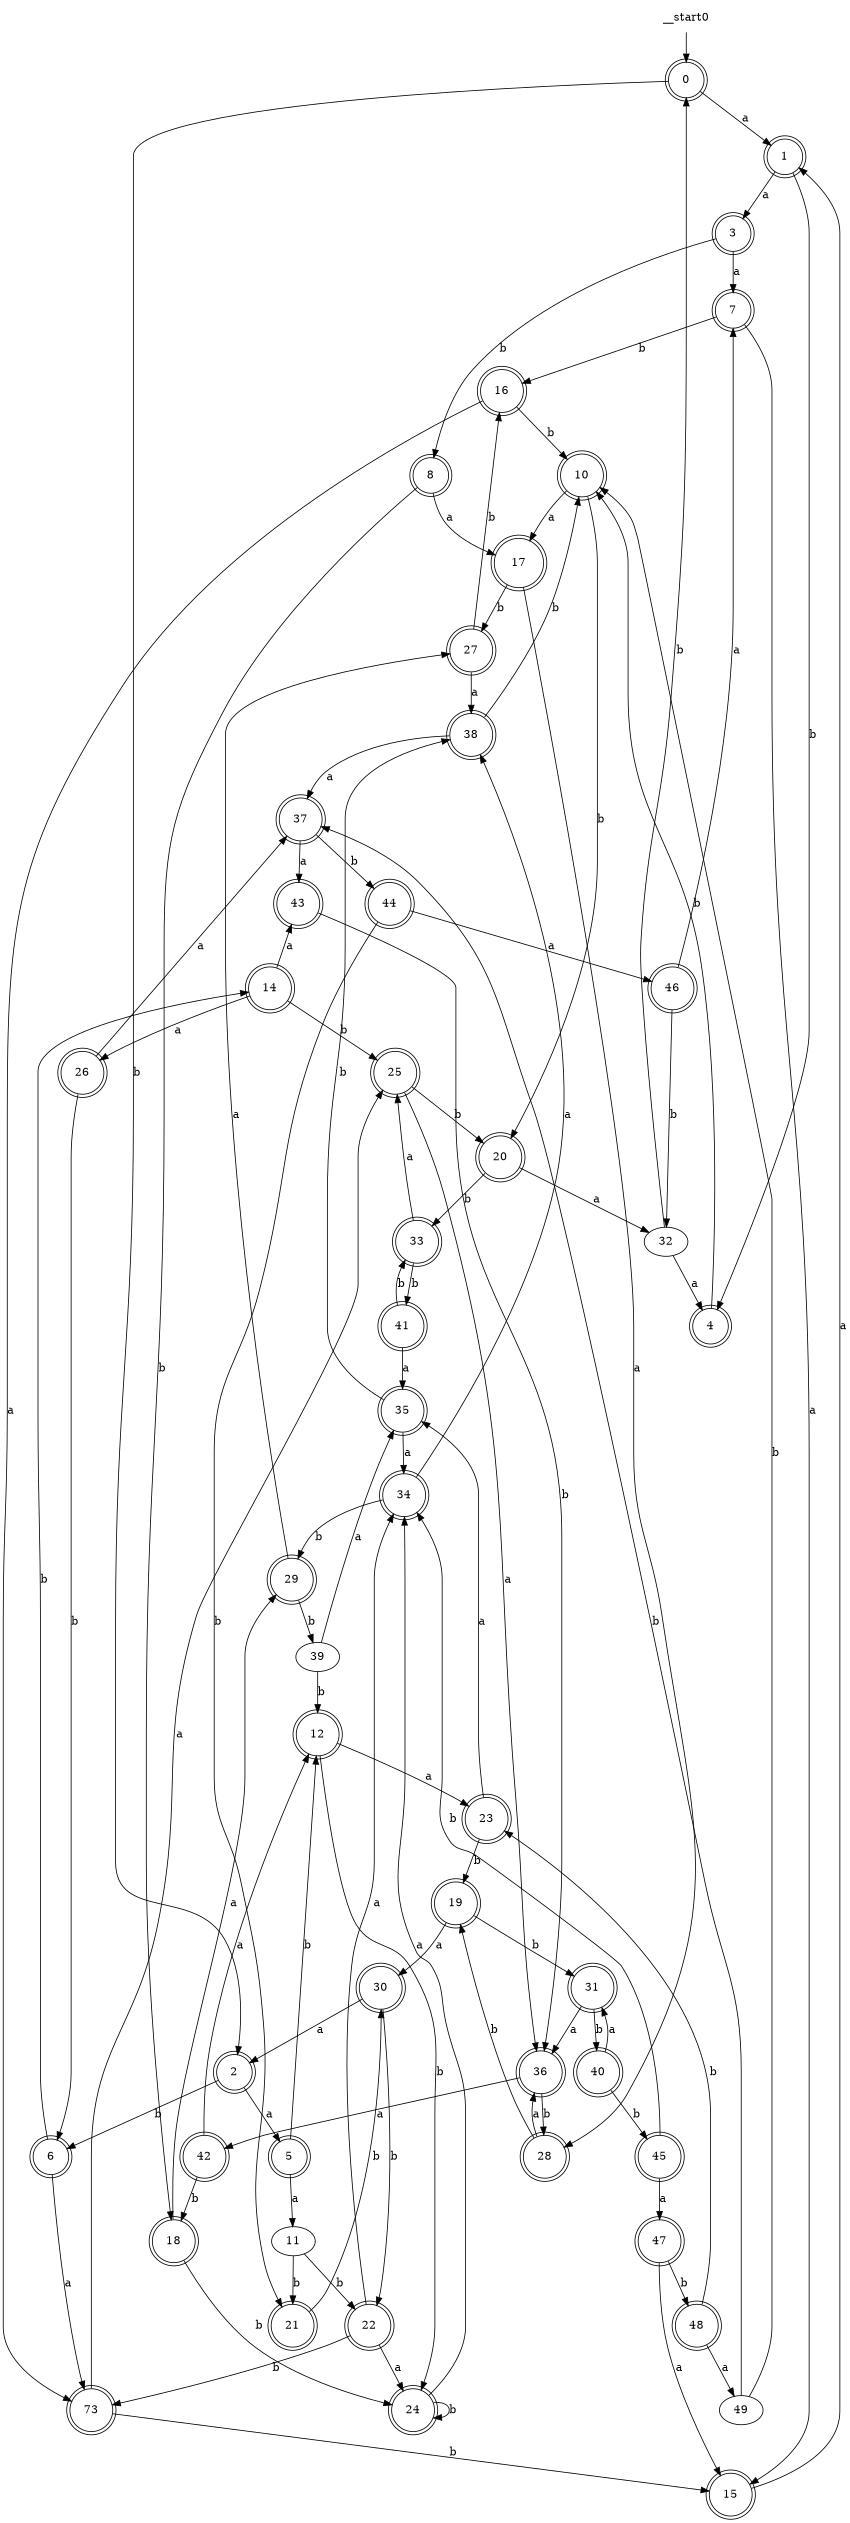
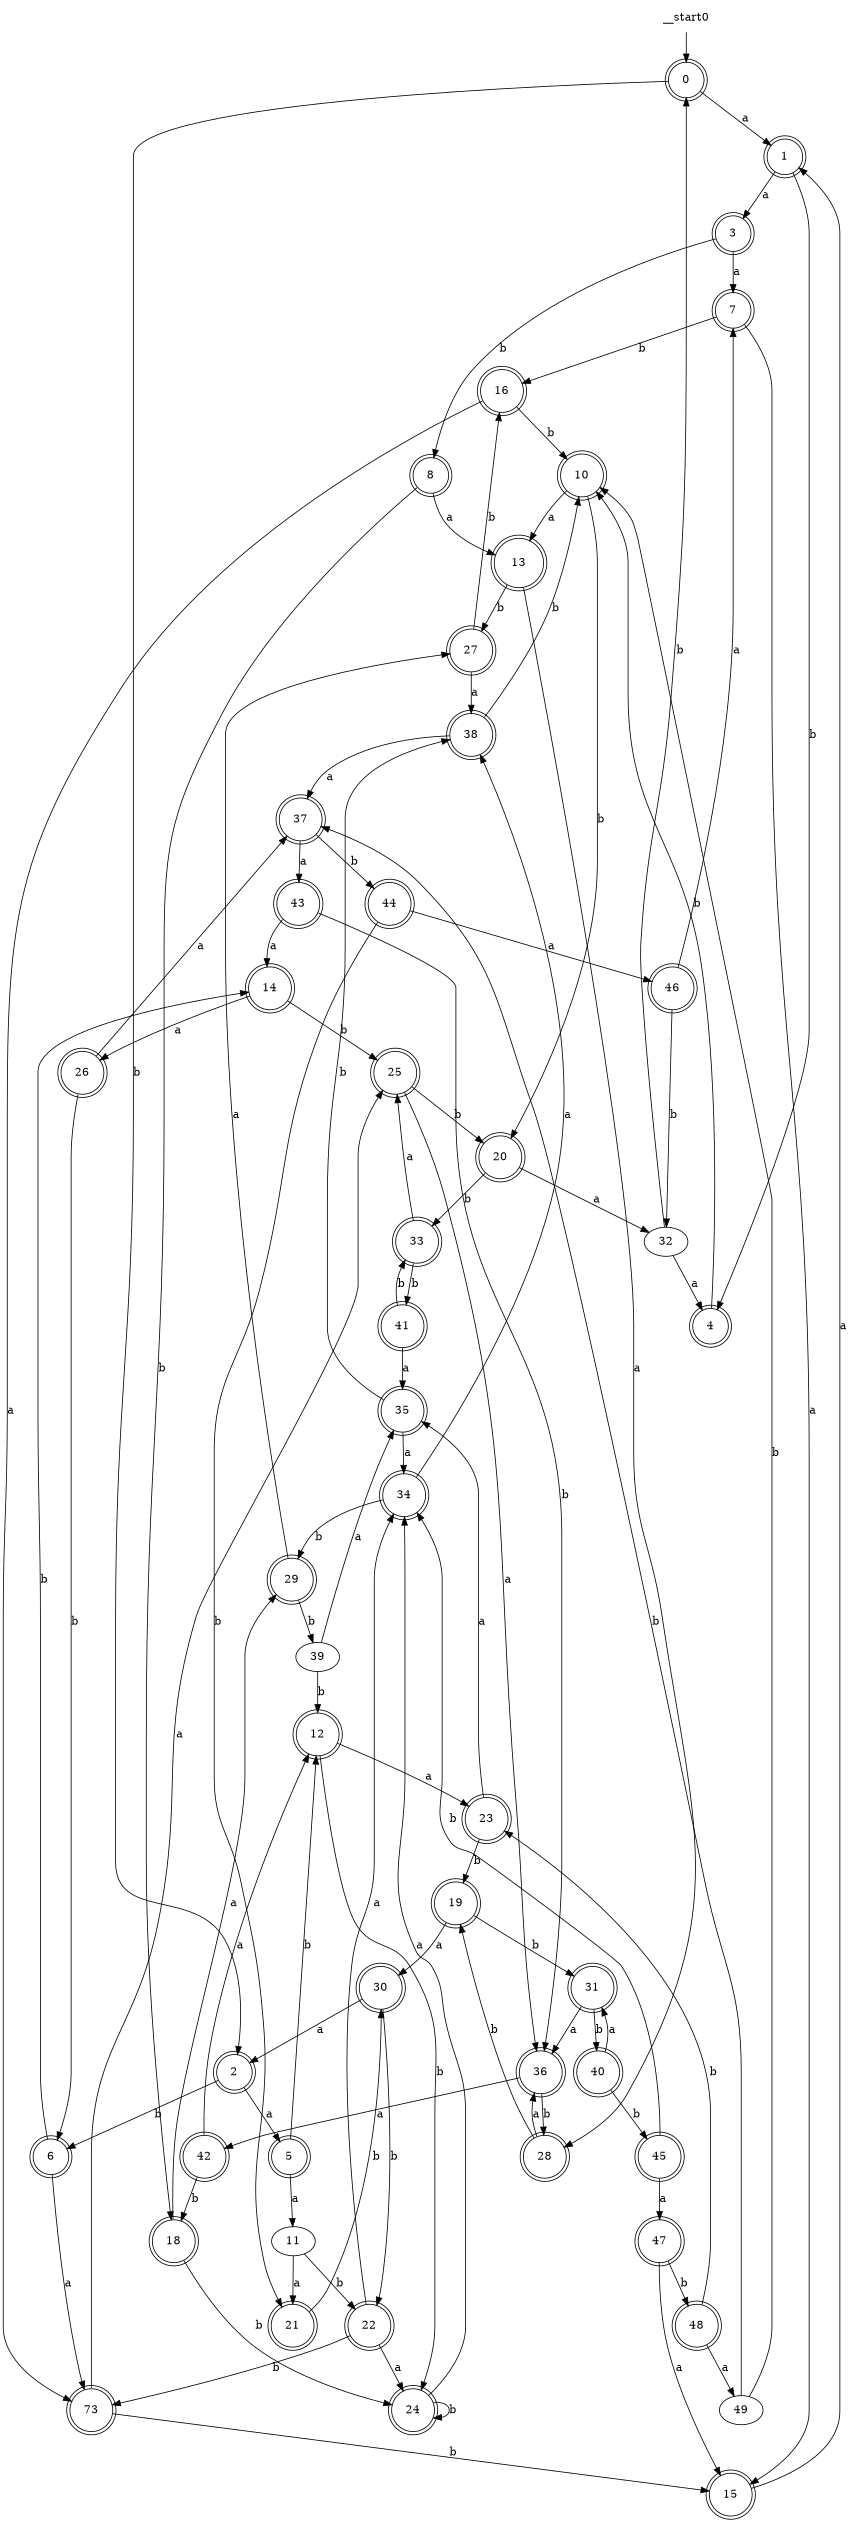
(519, 563) -> (519, 563)
(283, 950) -> (271, 937)
(297, 2284) -> (297, 2284)
